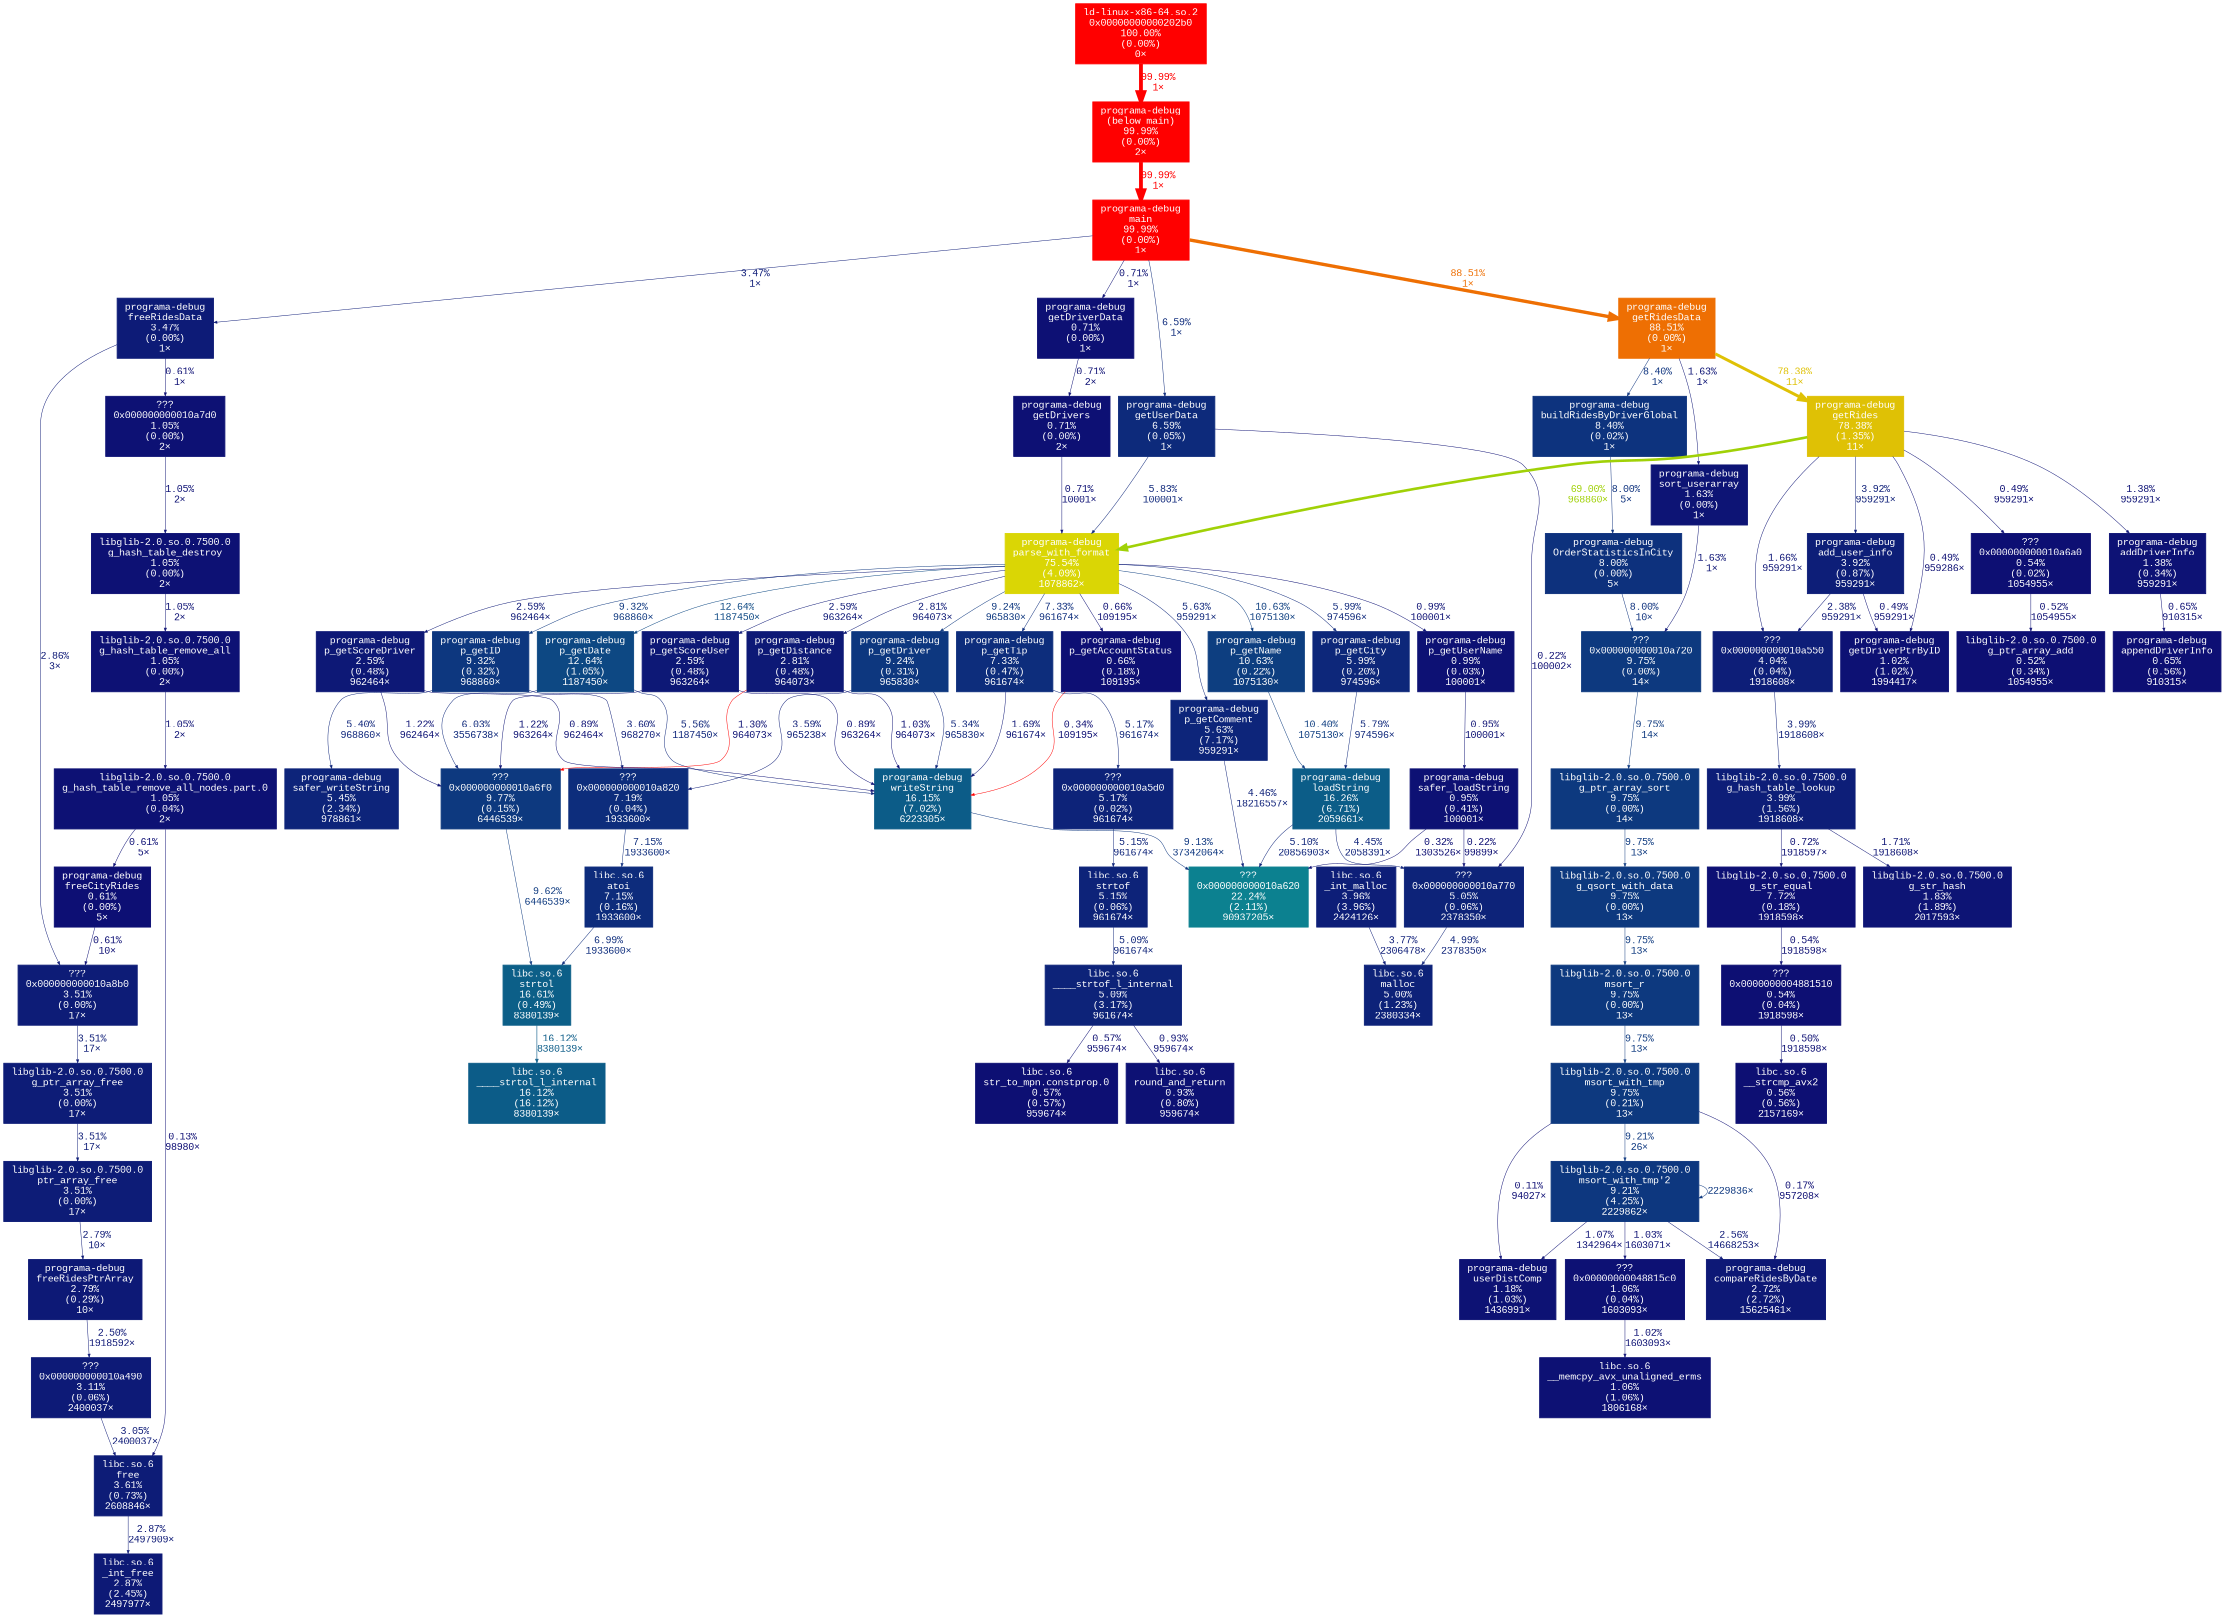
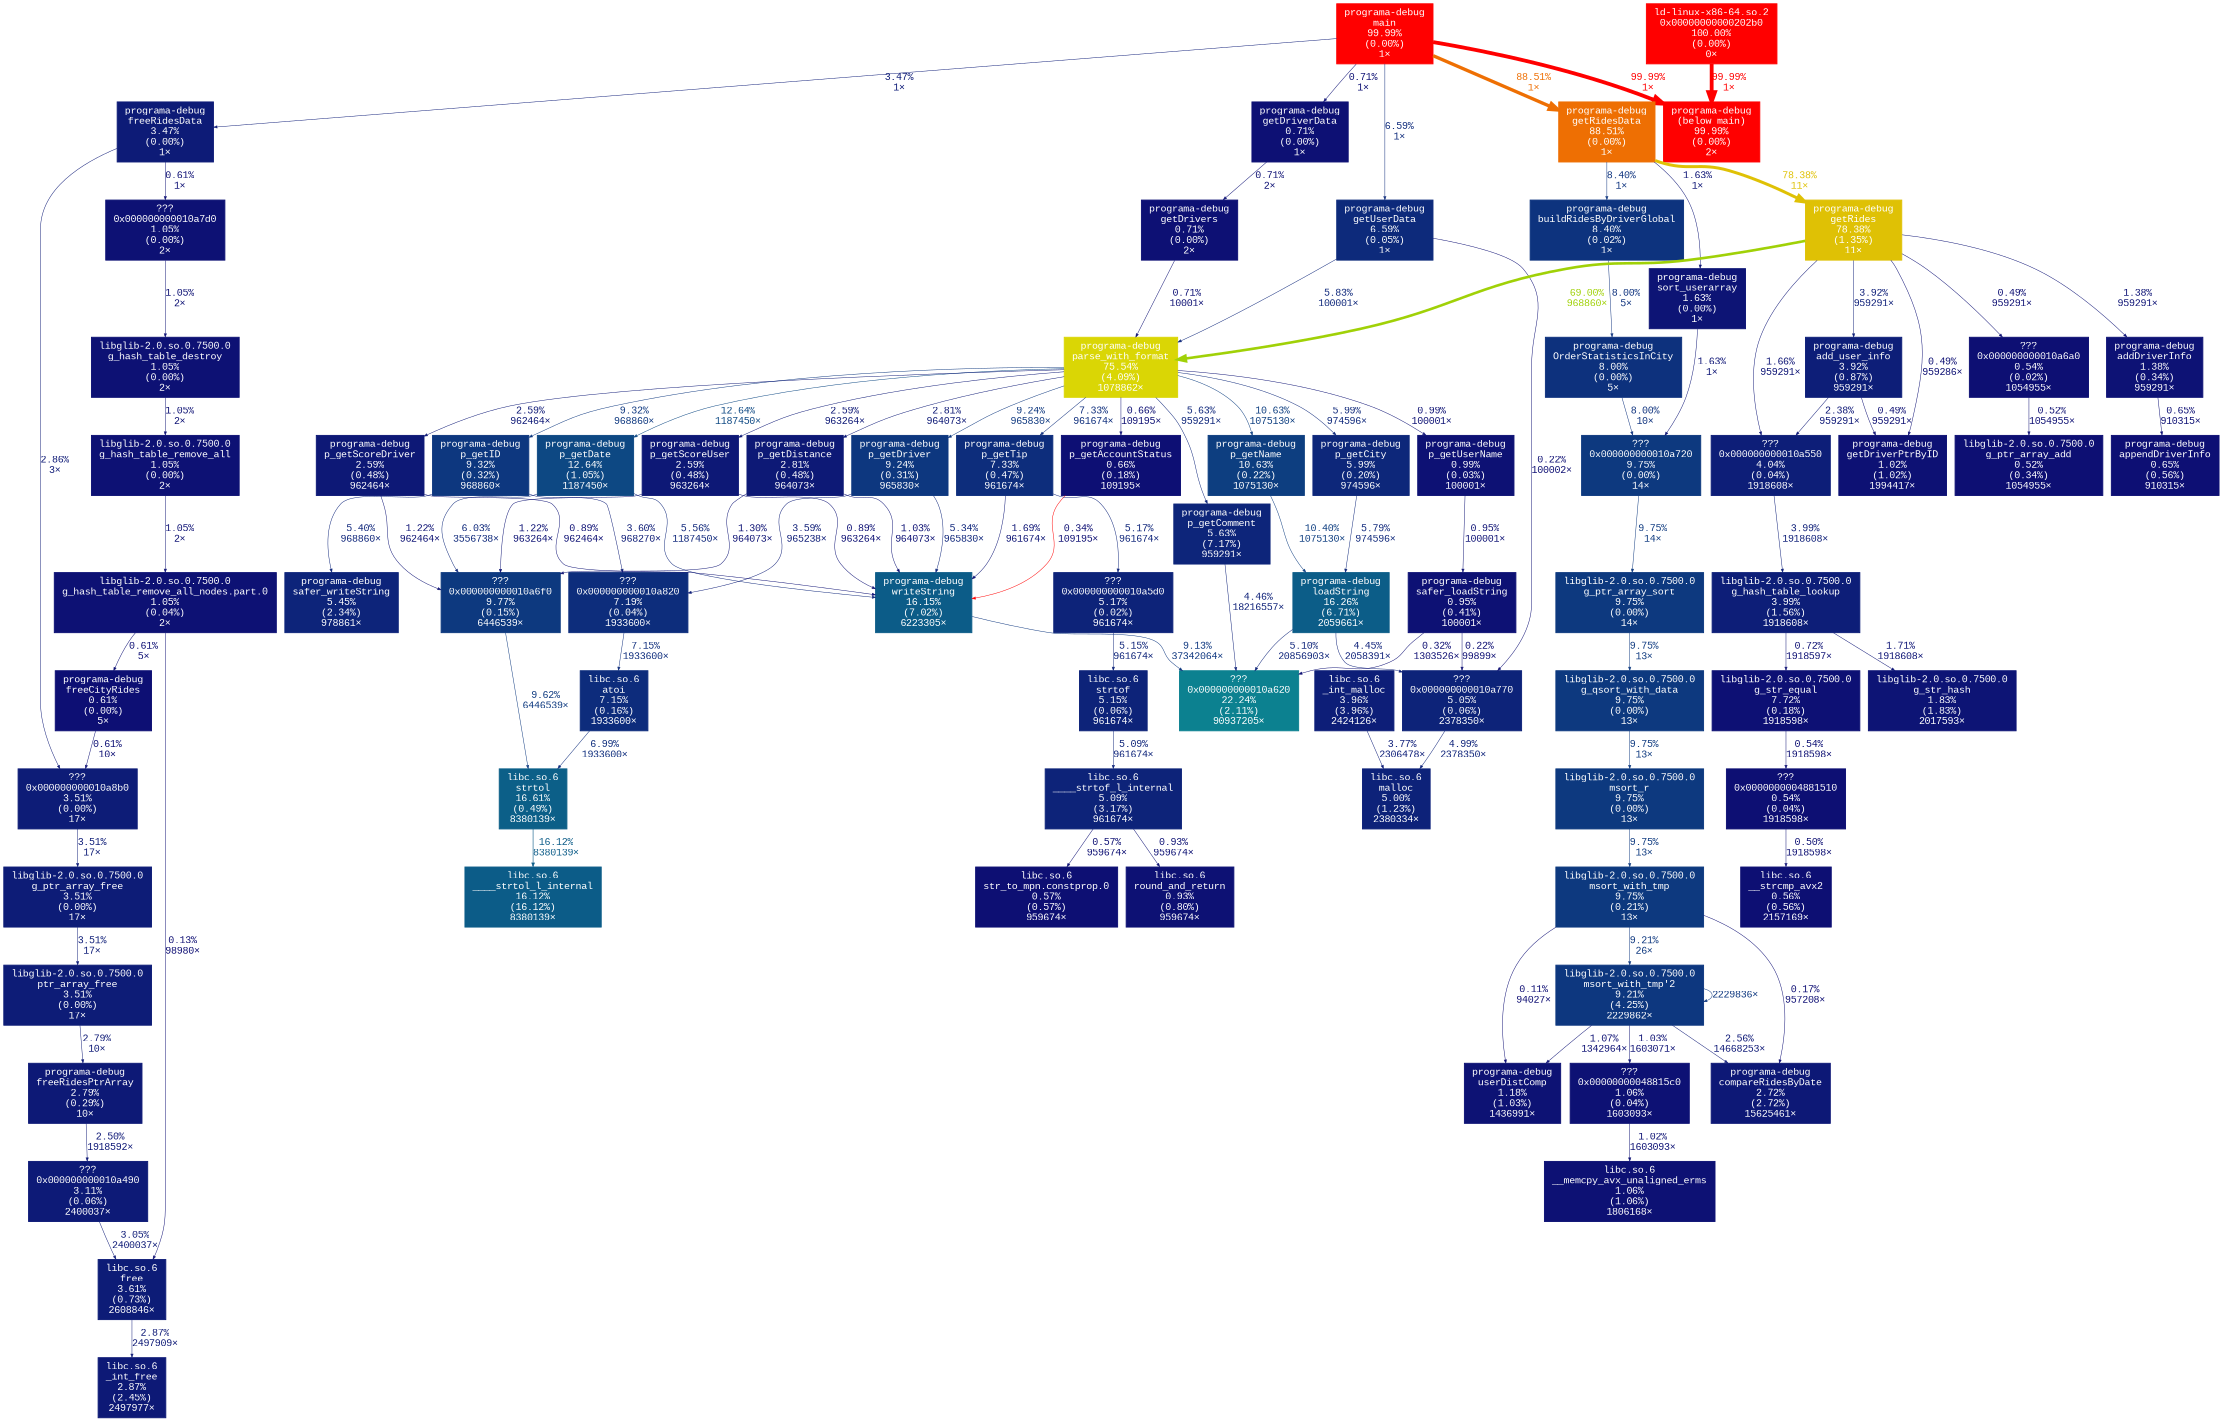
(1141, 176) -> (1545, 66)
(707, 764) -> (707, 568)
(1937, 897) -> (1942, 701)
